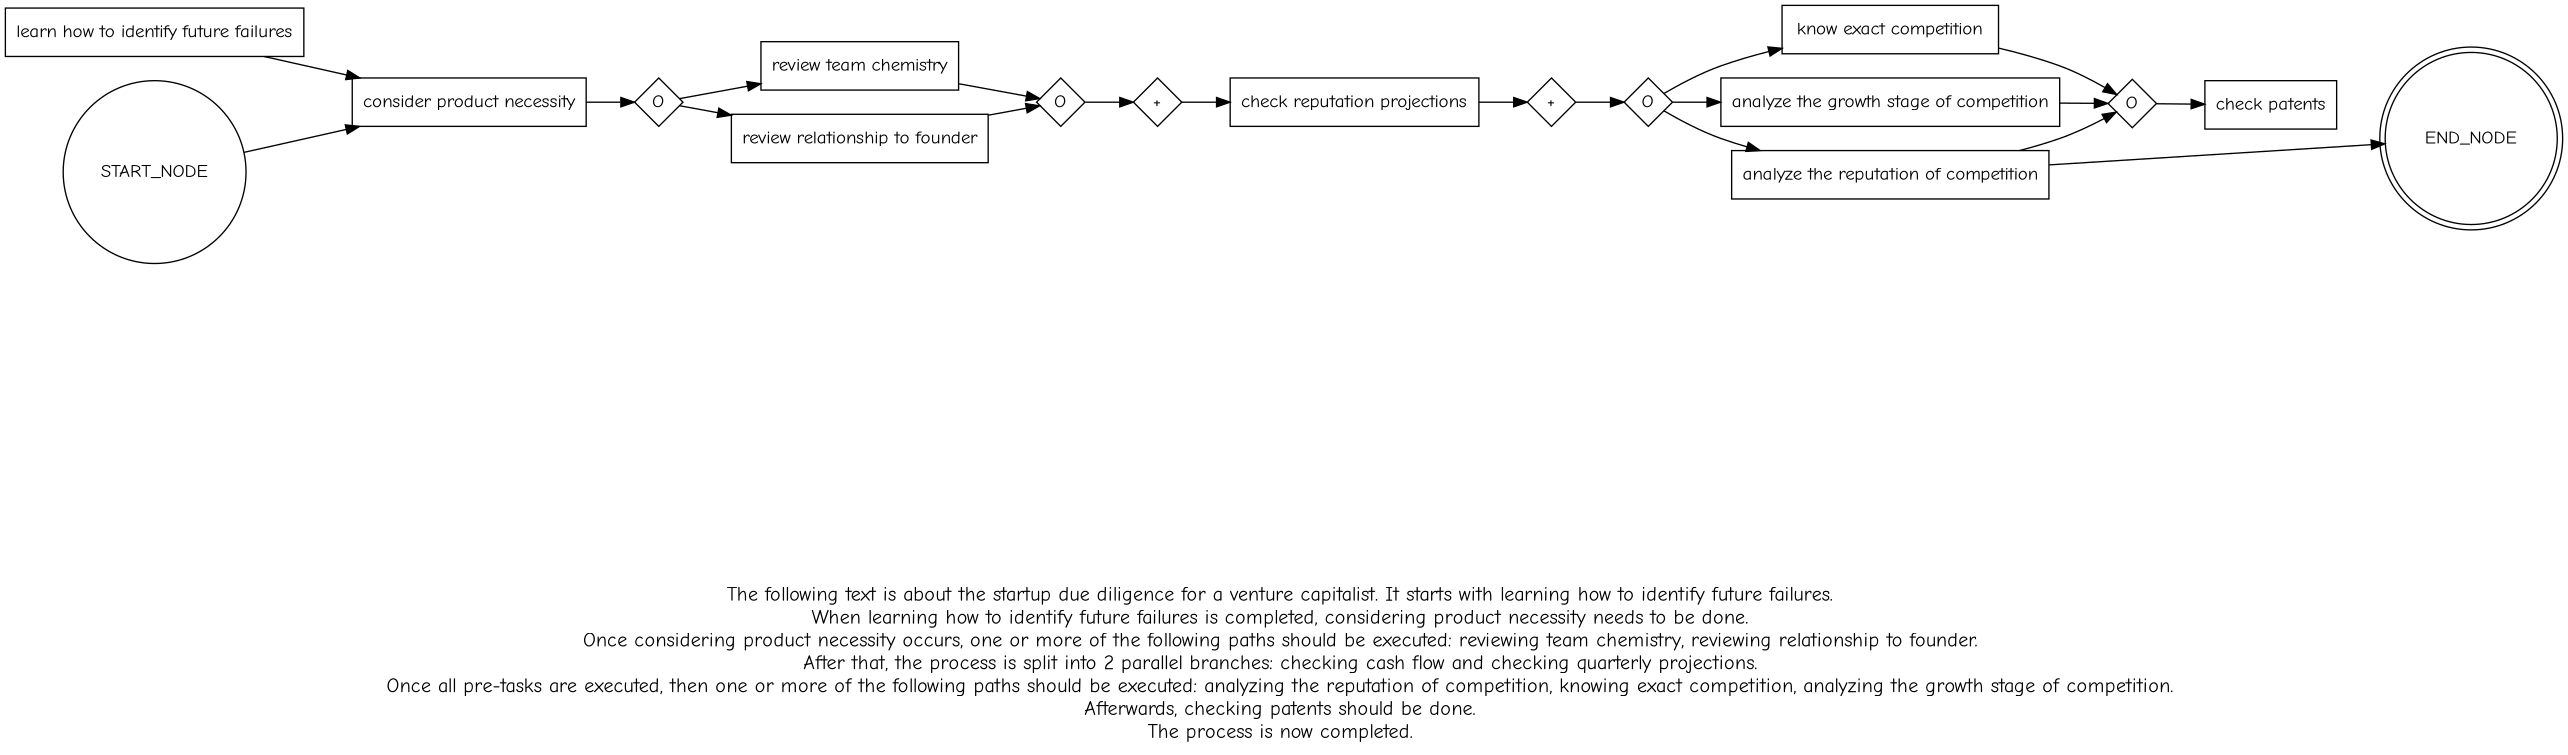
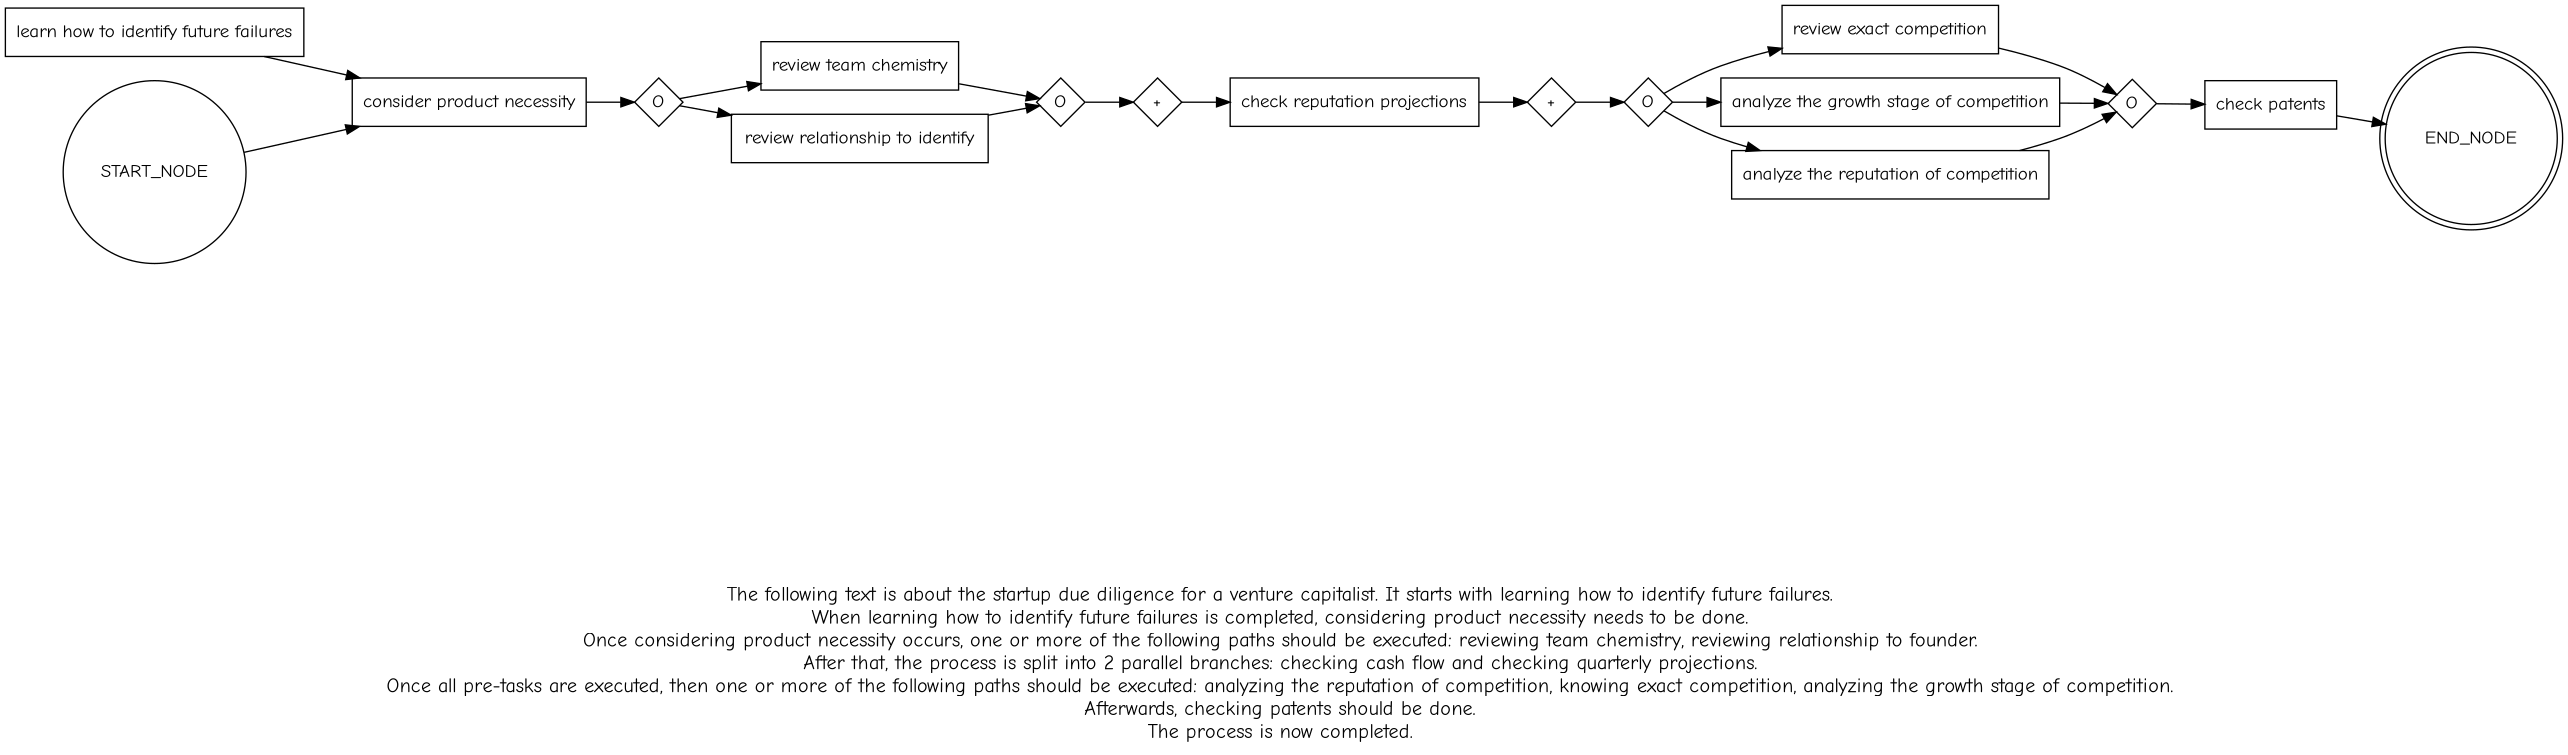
(1890, 30) -> (1890, 30)
(860, 138) -> (860, 138)
(2210, 155) -> (2355, 119)
